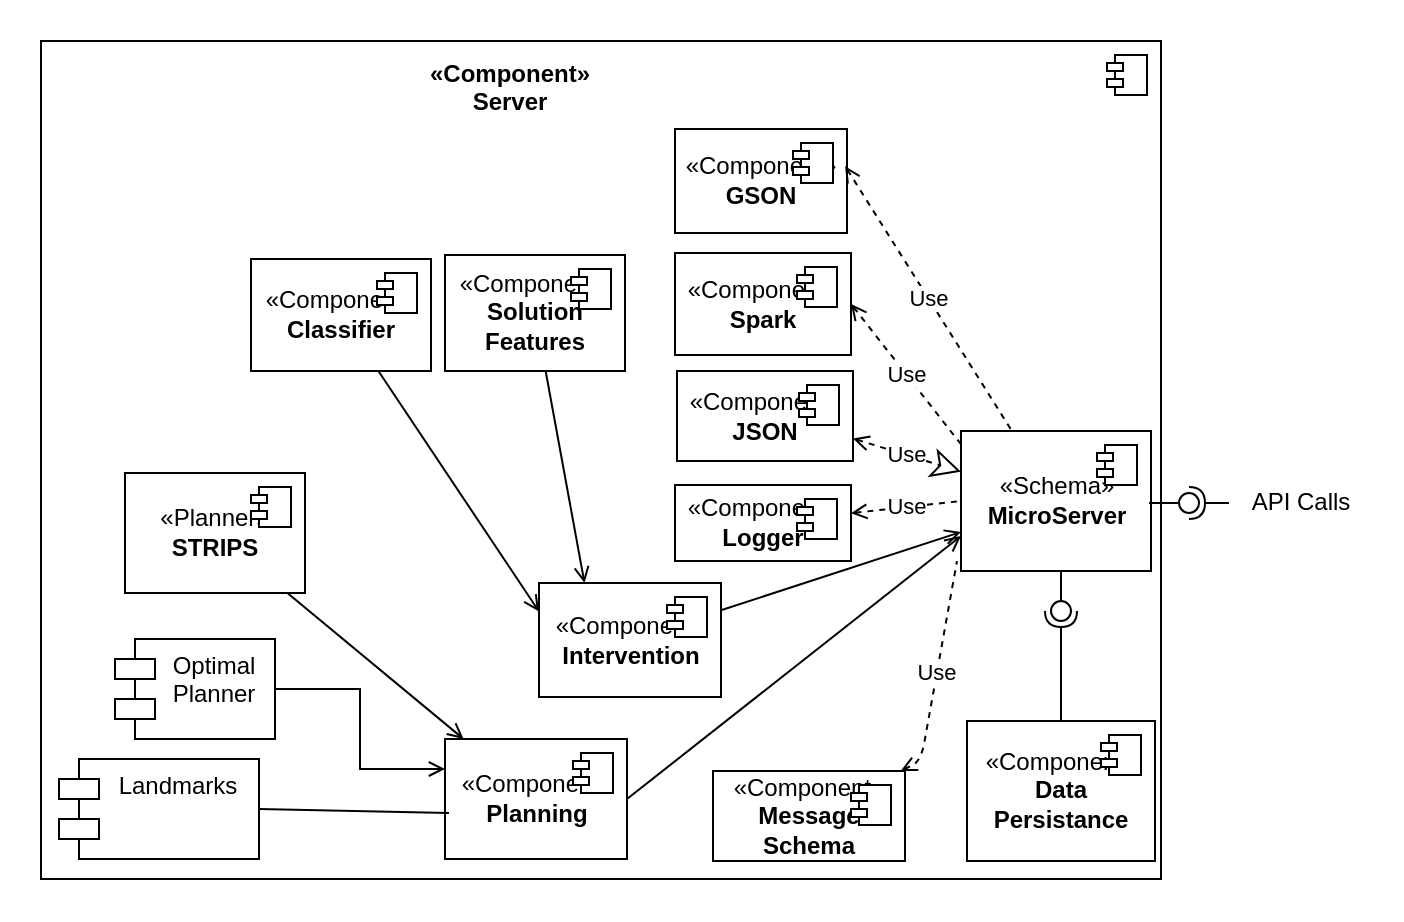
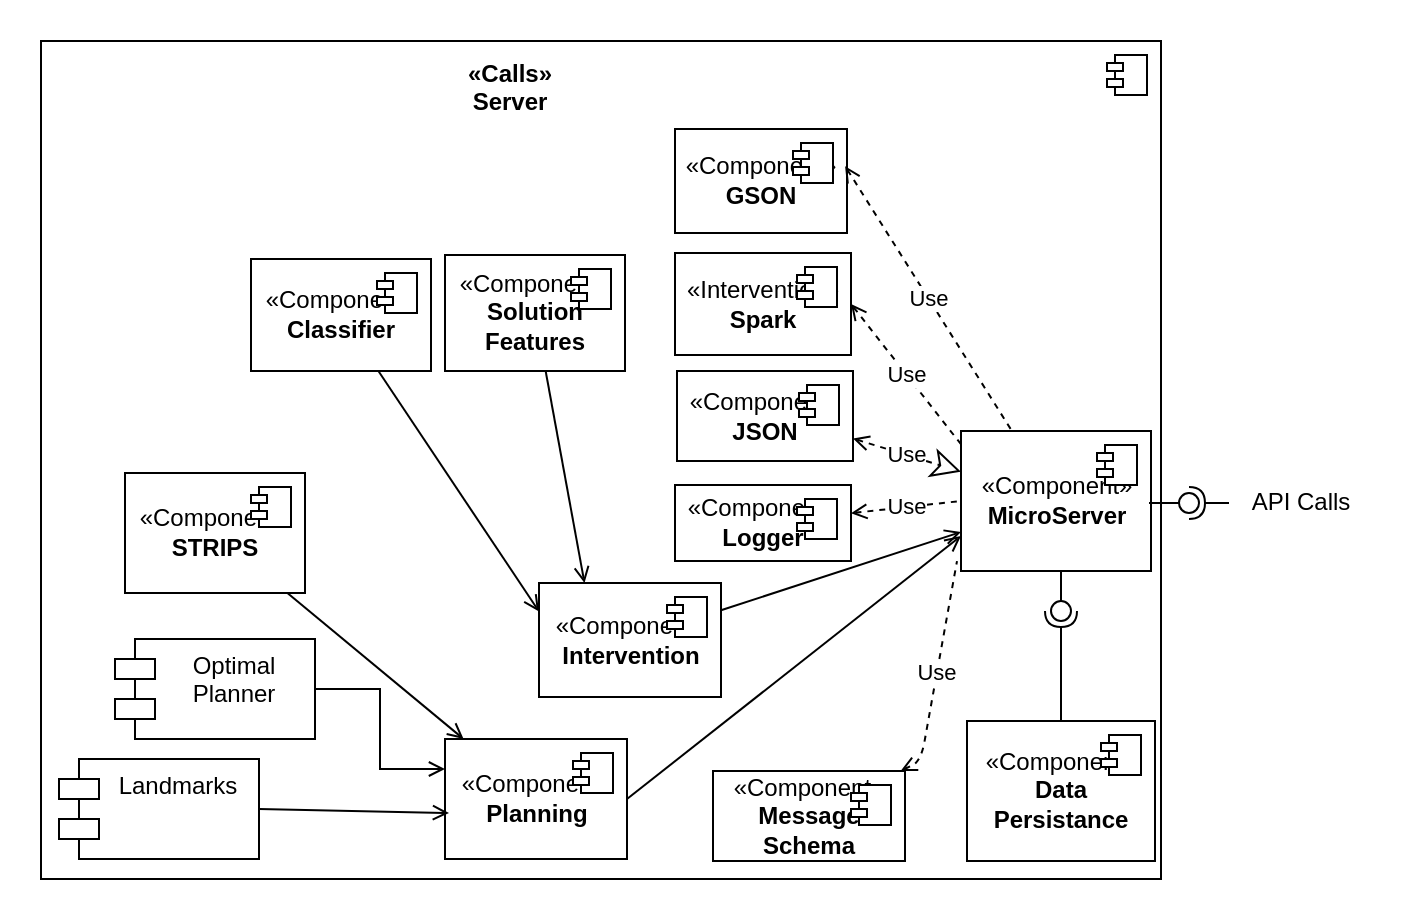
(510, 74) -> (510, 74)
(764, 305) -> (764, 305)
(1058, 501) -> (1058, 501)
(216, 533) -> (216, 533)
(195, 689) -> (215, 689)
(443, 813) -> (441, 813)
